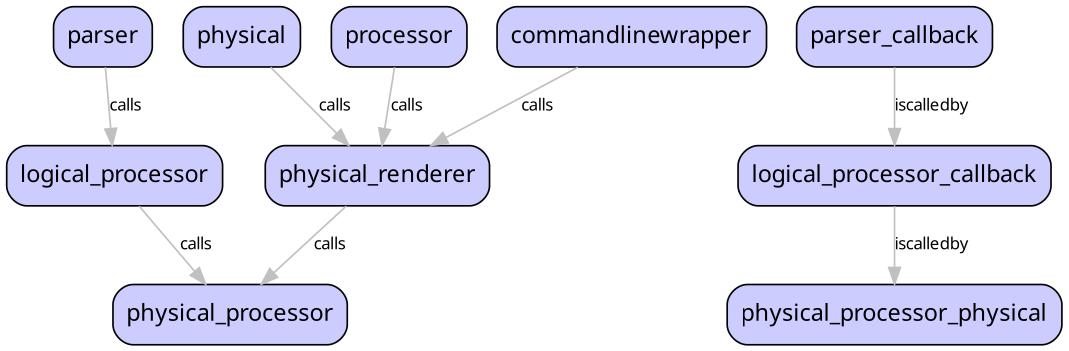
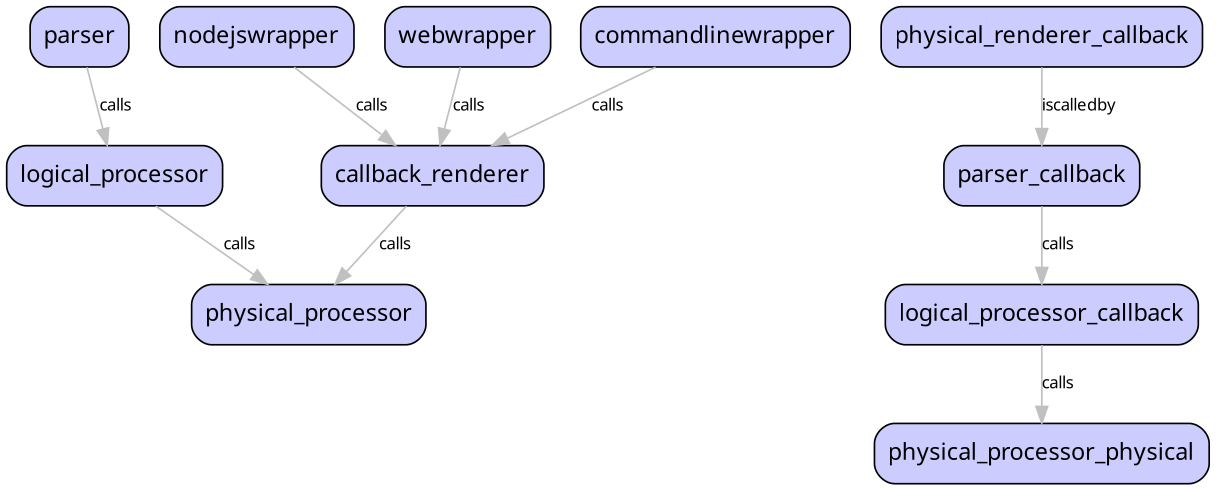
(242, 37) -> (257, 37)
(399, 37) -> (468, 37)
none -> (1042, 37)
(932, 106) -> (1058, 245)
(377, 176) -> (433, 176)
(932, 245) -> (1058, 384)
